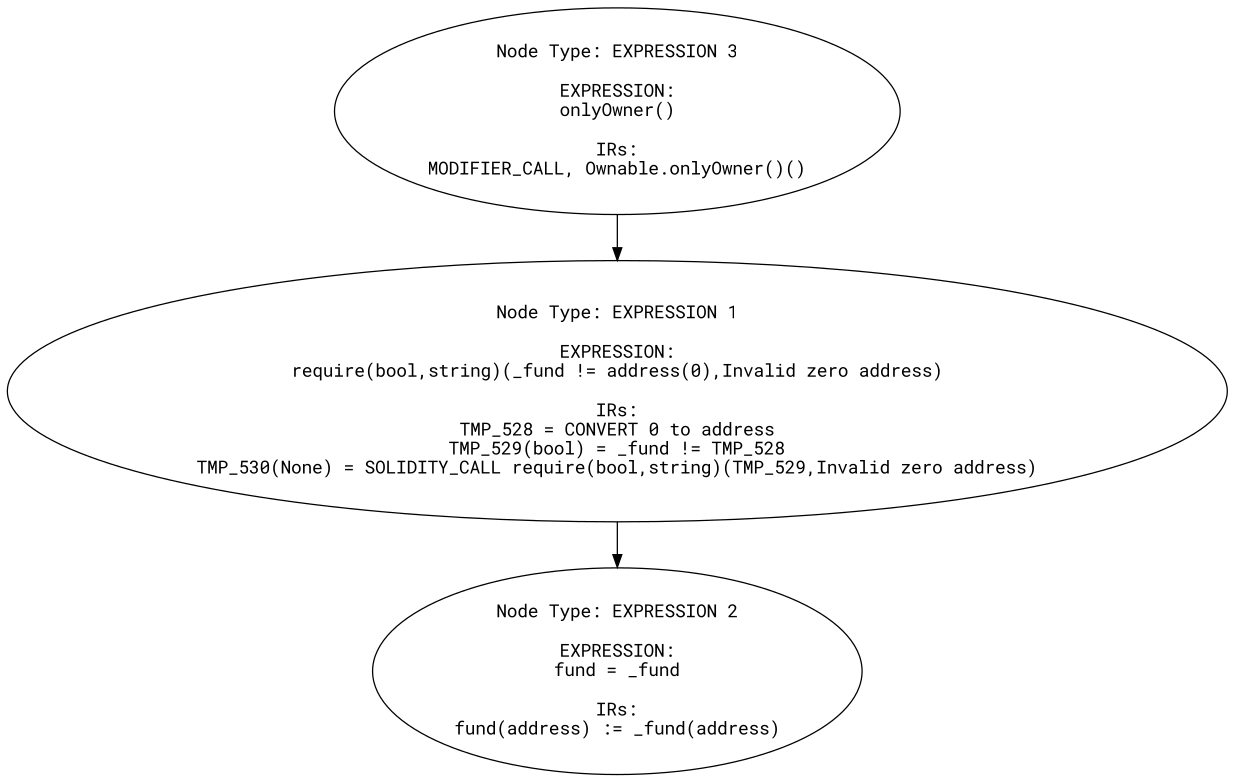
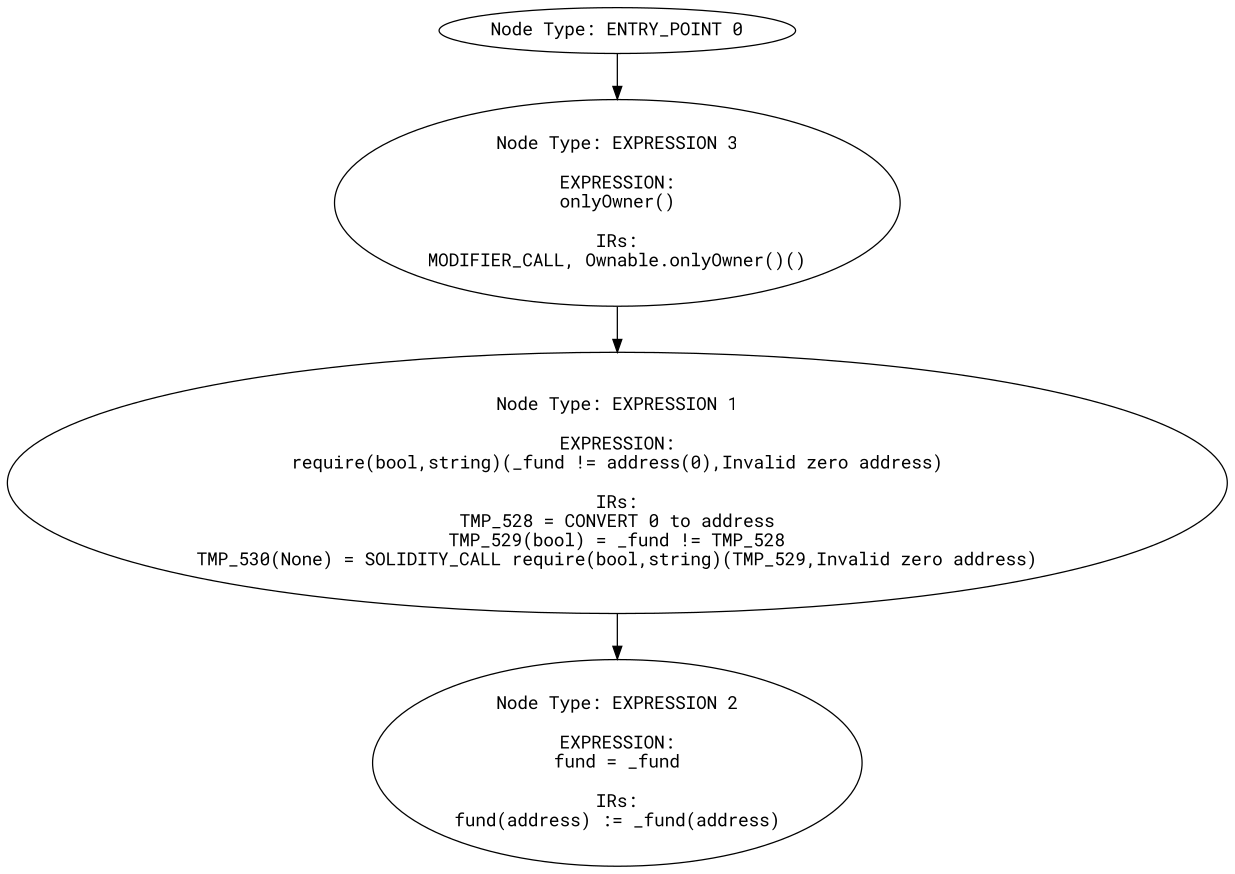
none -> (617, 31)
